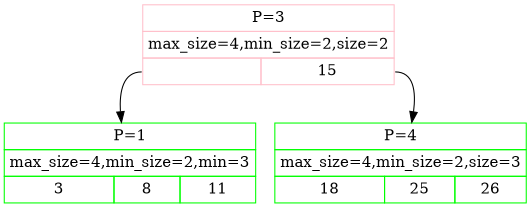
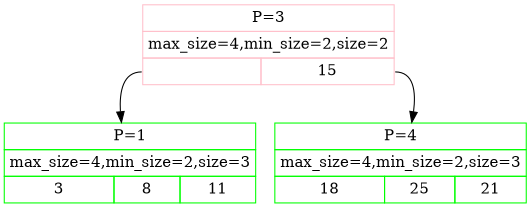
(130, 162) -> (130, 162)
(491, 189) -> (491, 189)
